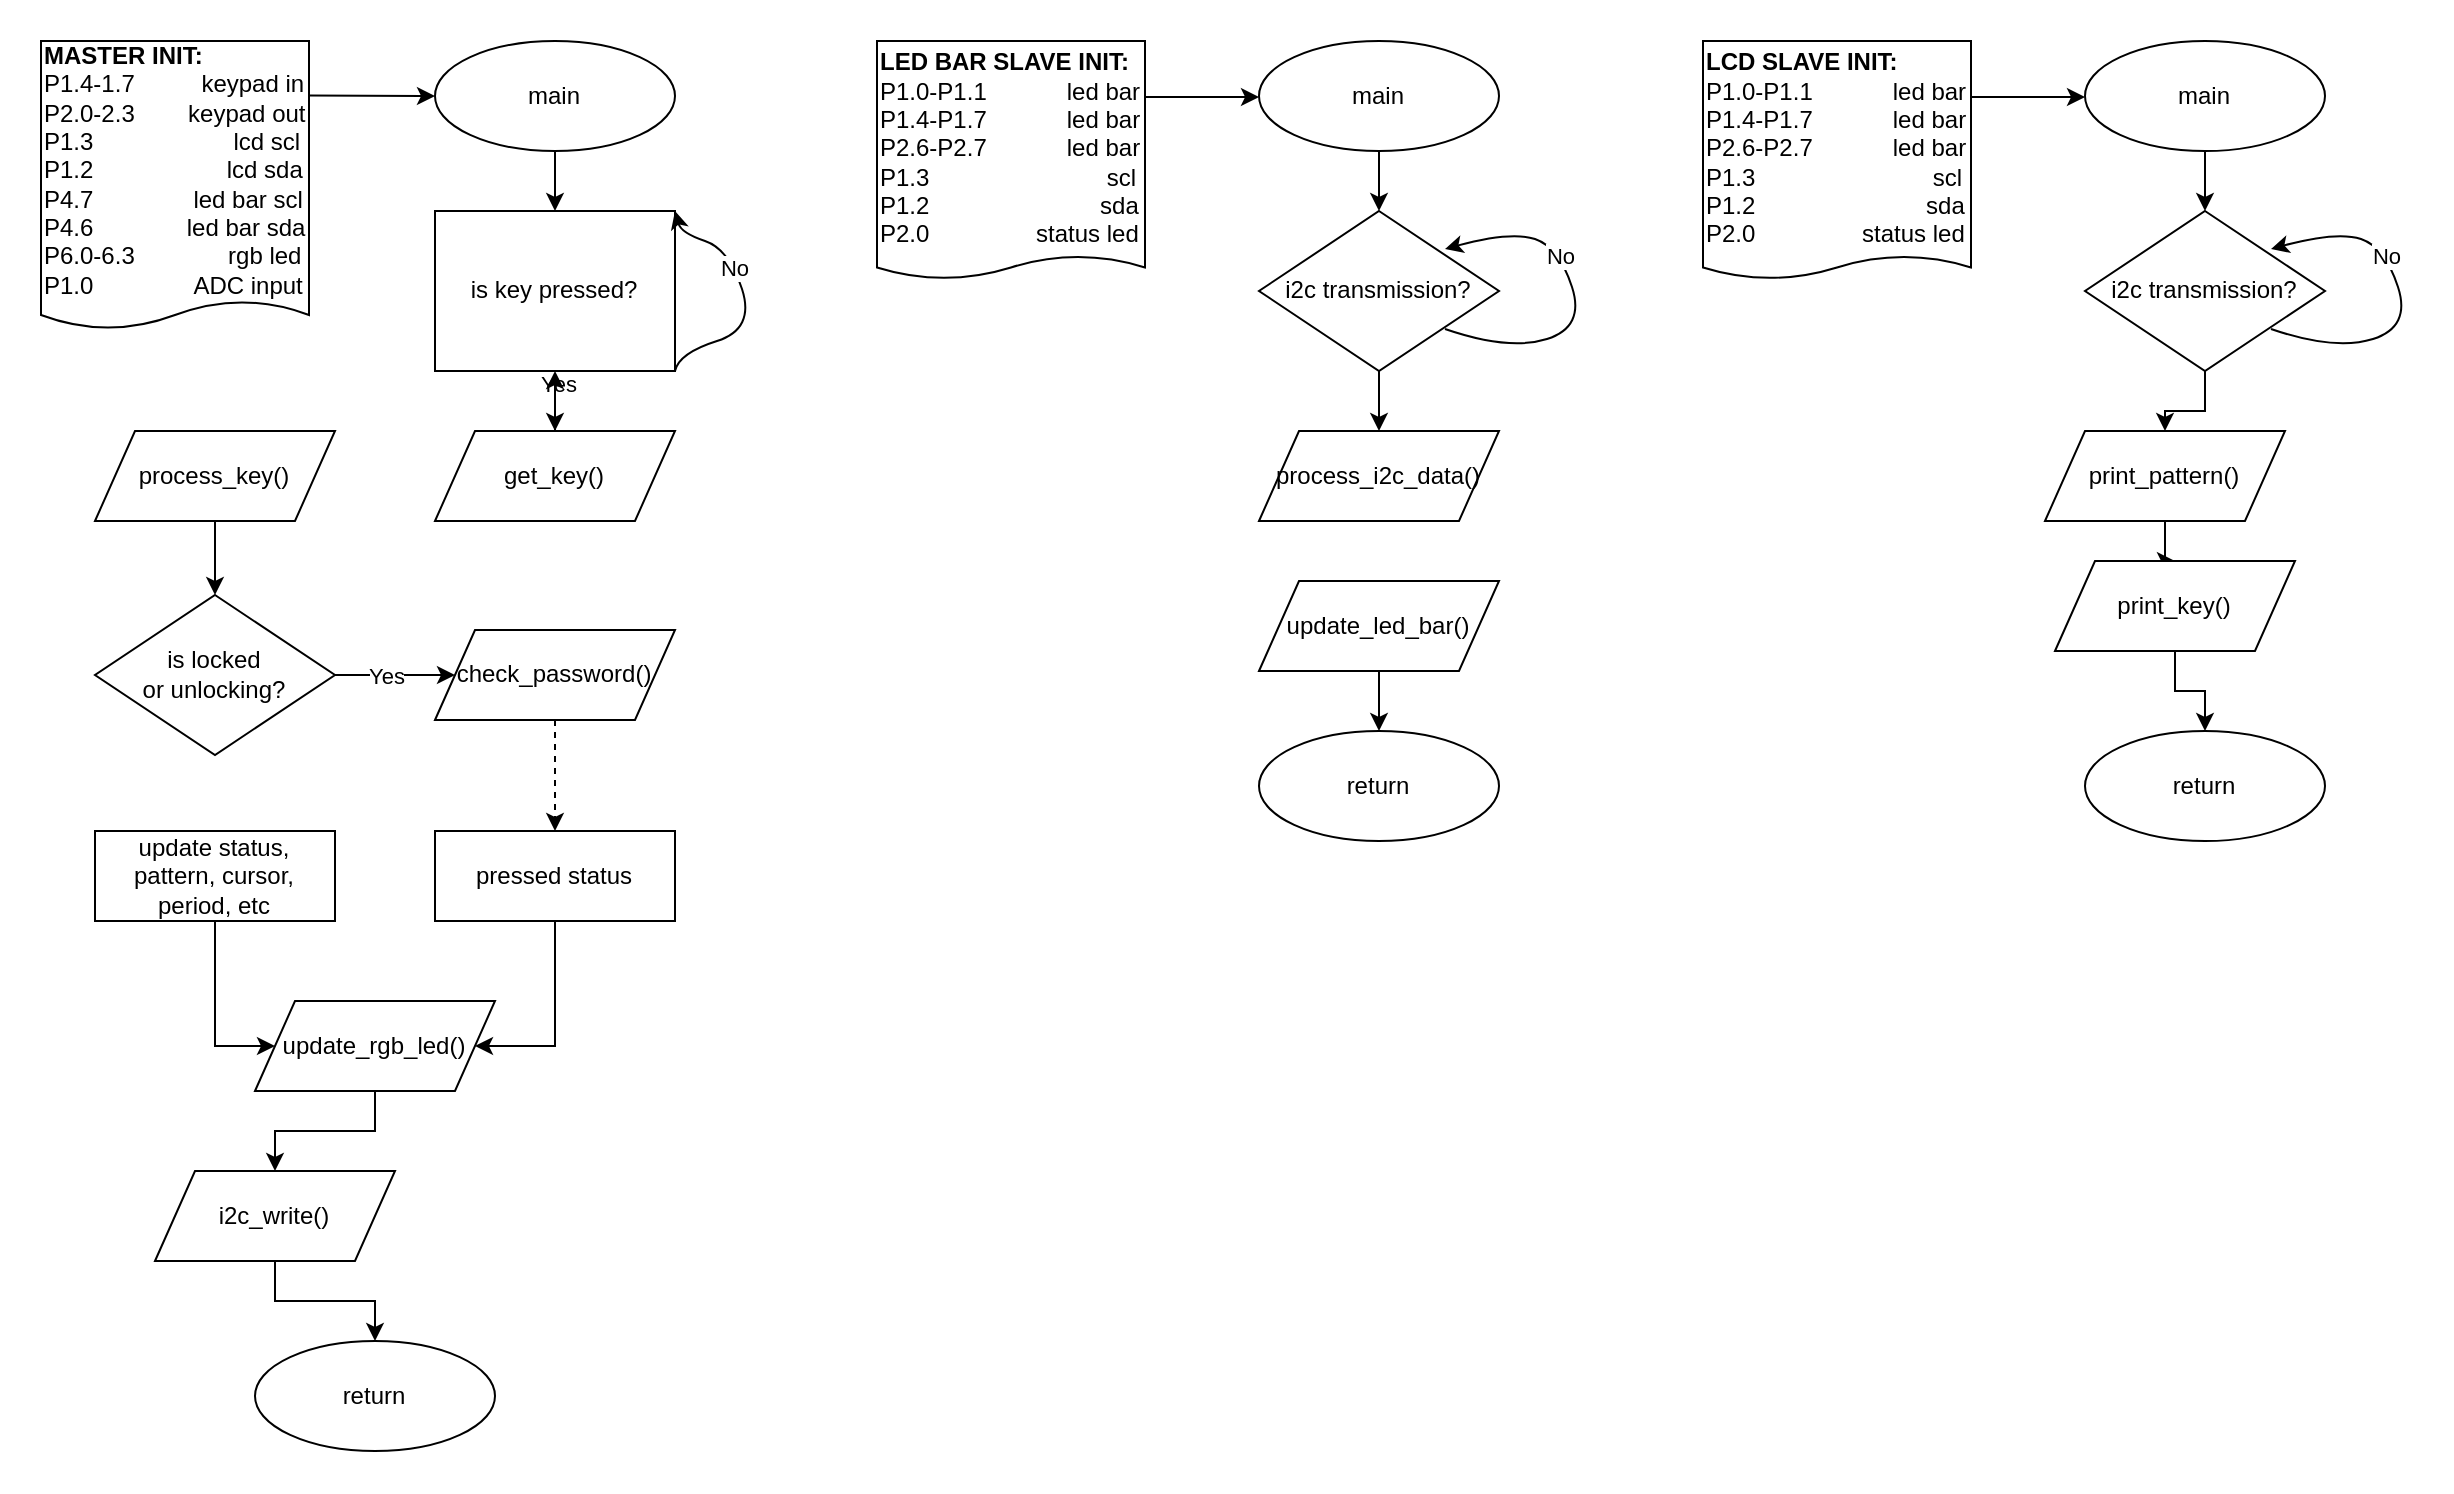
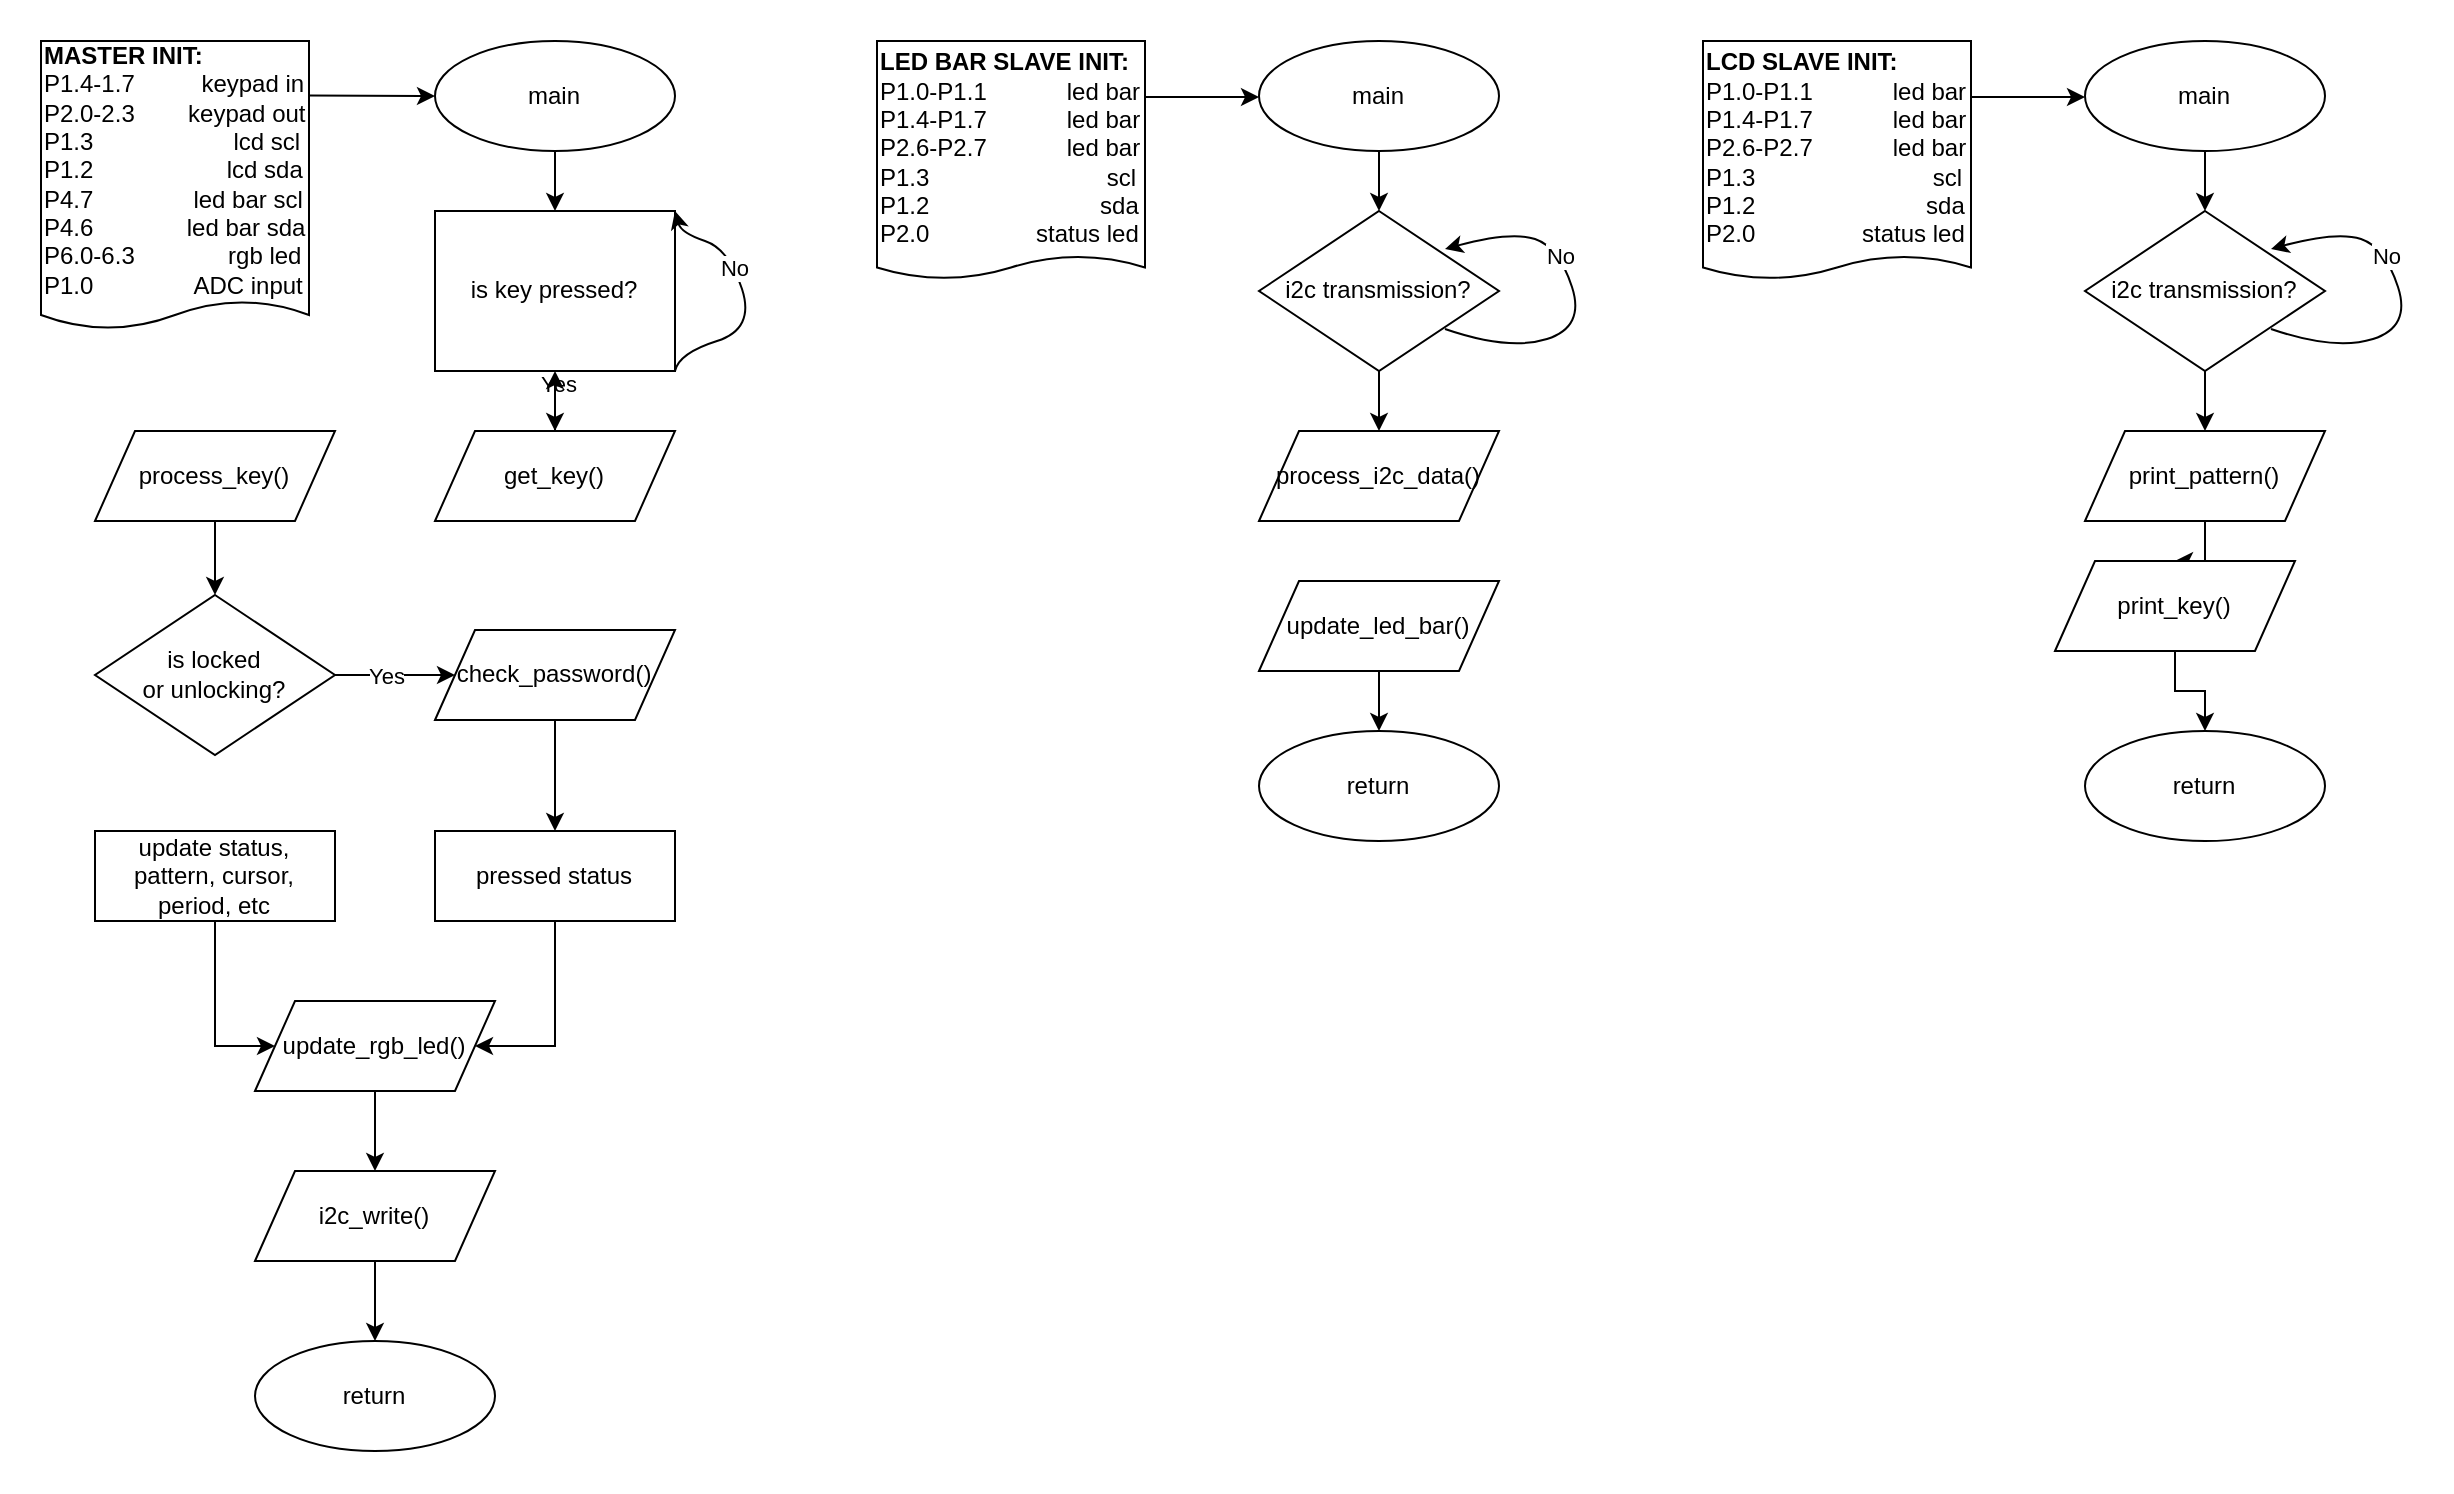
(2165, 476) -> (2205, 476)
(555, 769) -> (555, 769)
(275, 1216) -> (375, 1216)
